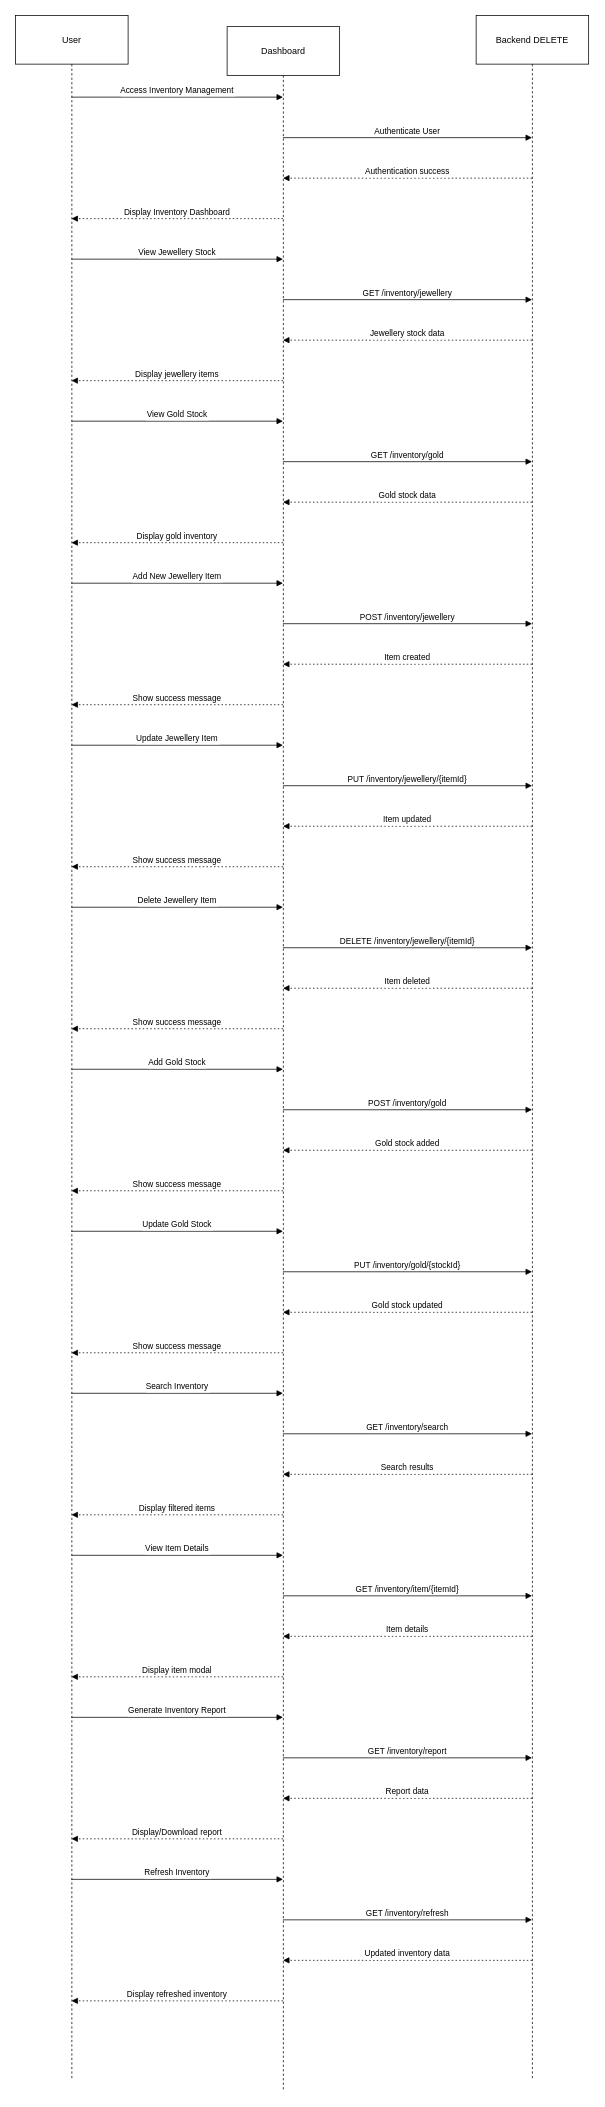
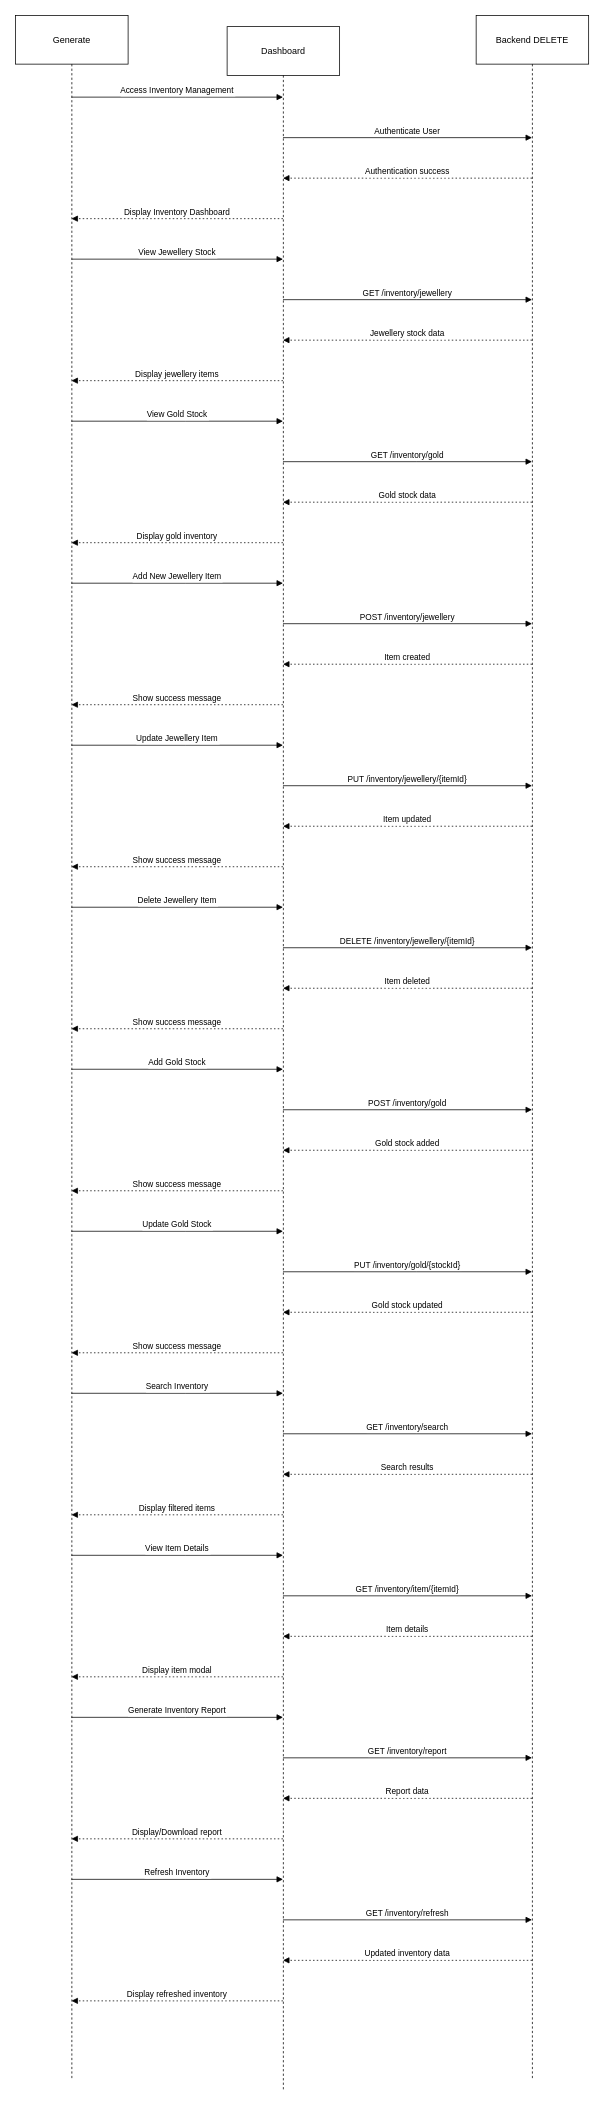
(72, 40) -> (72, 40)
